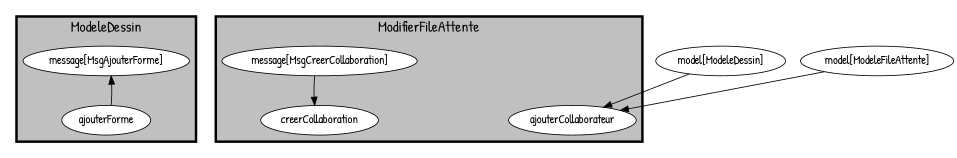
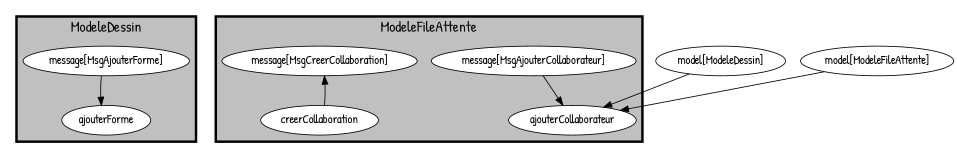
(429, 28) -> (429, 28)
none -> (534, 61)
(314, 87) -> (325, 95)
(112, 95) -> (101, 87)
